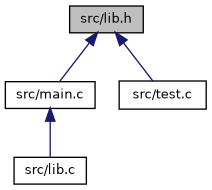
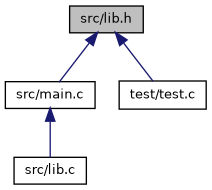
(163, 95) -> (163, 95)
